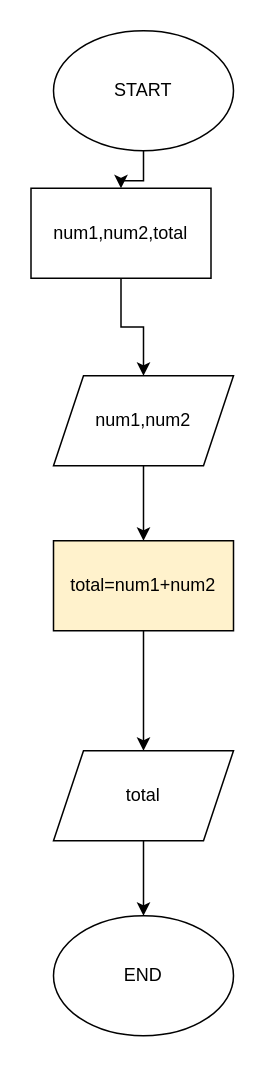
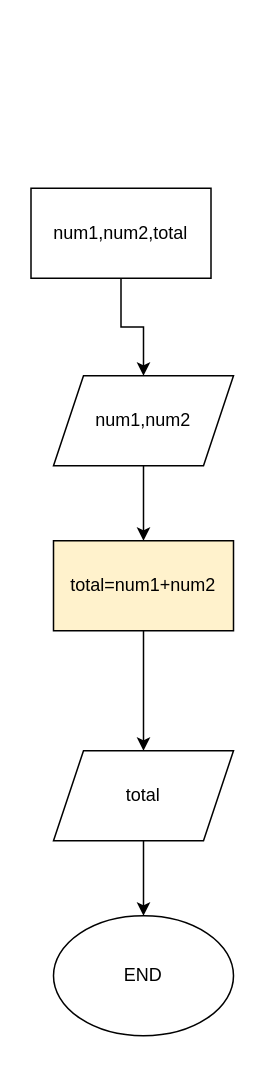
(143, 91) -> none
(143, 178) -> none
